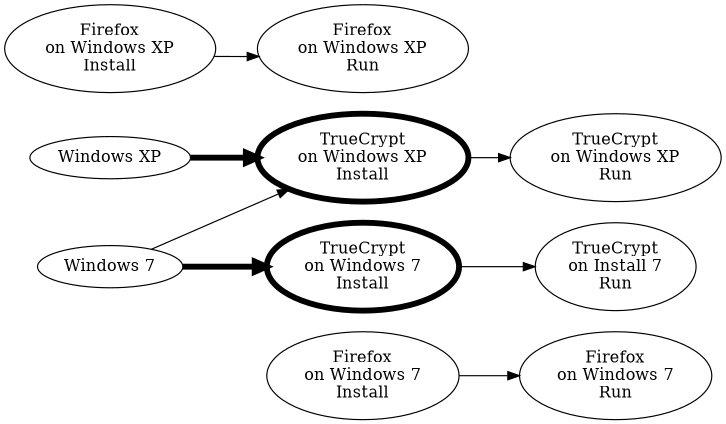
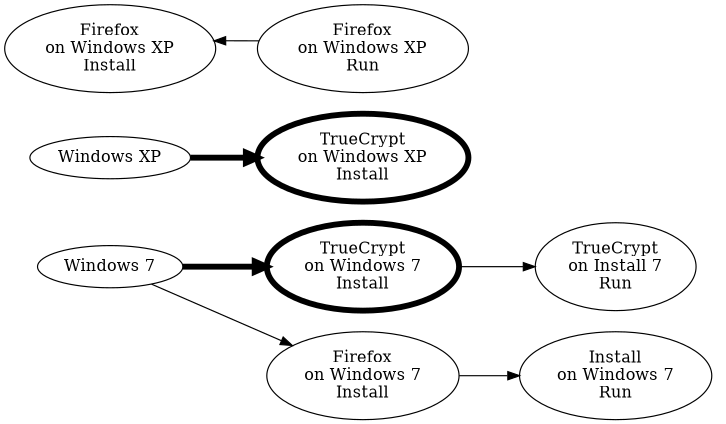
(230, 57) -> (242, 41)
(616, 158) -> none
(215, 222) -> (217, 312)
(616, 376) -> (616, 376)
